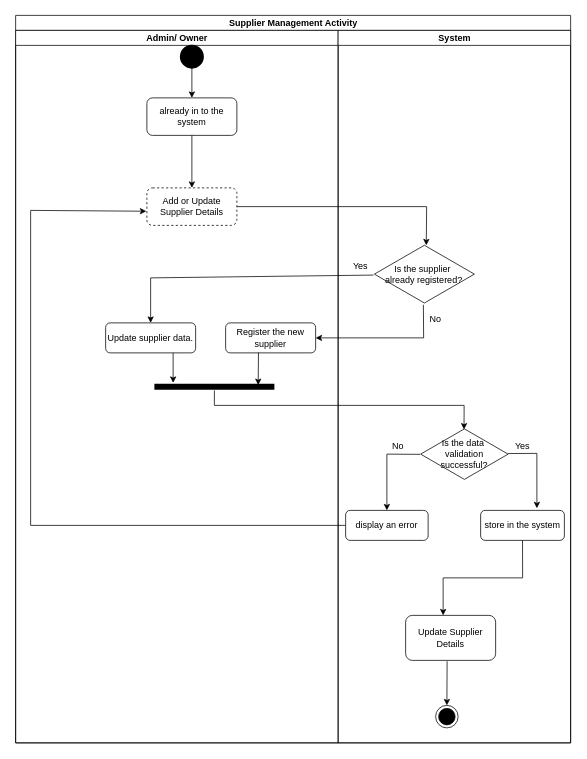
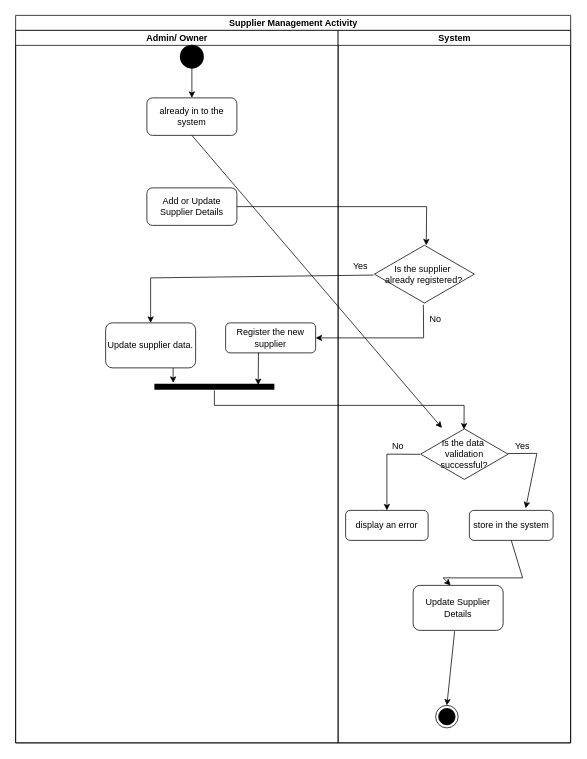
(192, 137) -> (315, 280)
(192, 207) -> (192, 207)
(150, 338) -> (150, 345)
(30, 493) -> none
(522, 525) -> (511, 525)
(450, 638) -> (458, 608)
